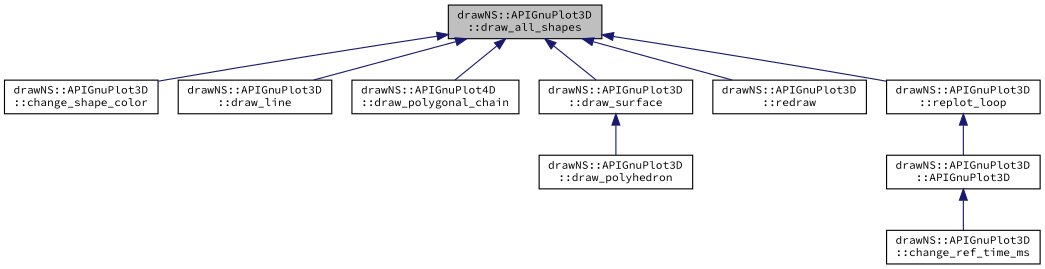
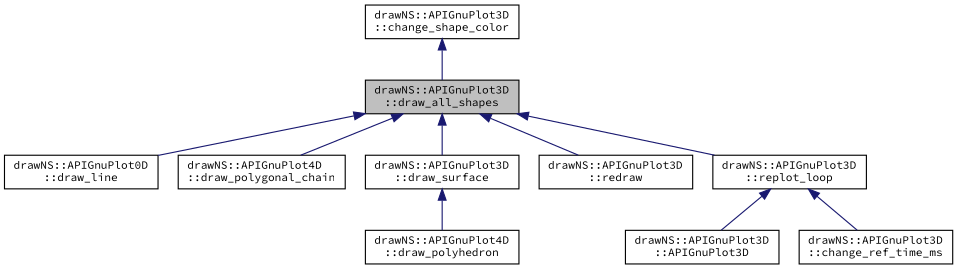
(298, 58) -> (442, 65)
(255, 97) -> (81, 172)
(616, 172) -> (442, 247)
(963, 215) -> (837, 213)
